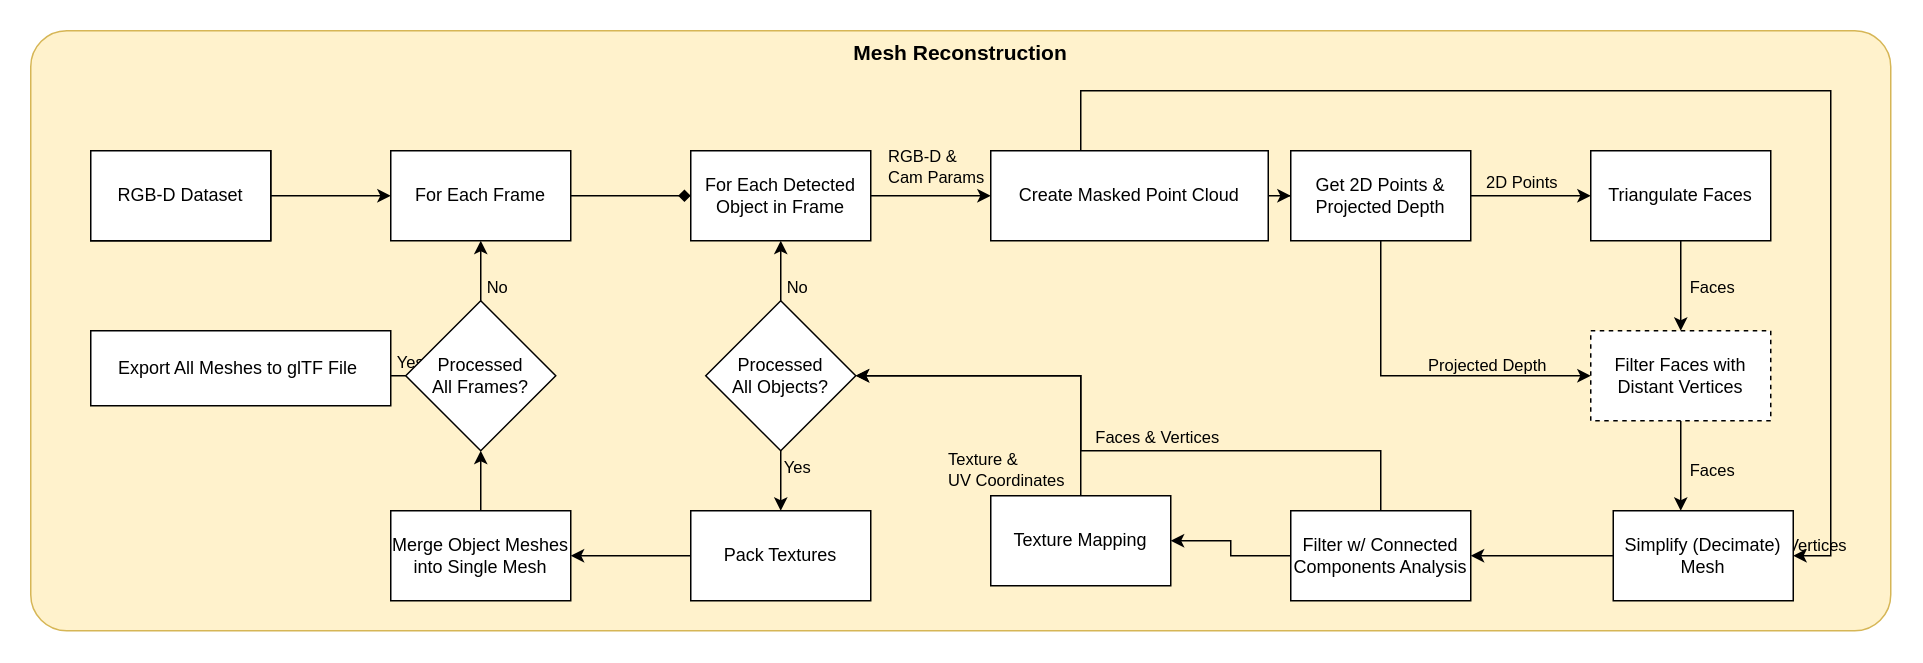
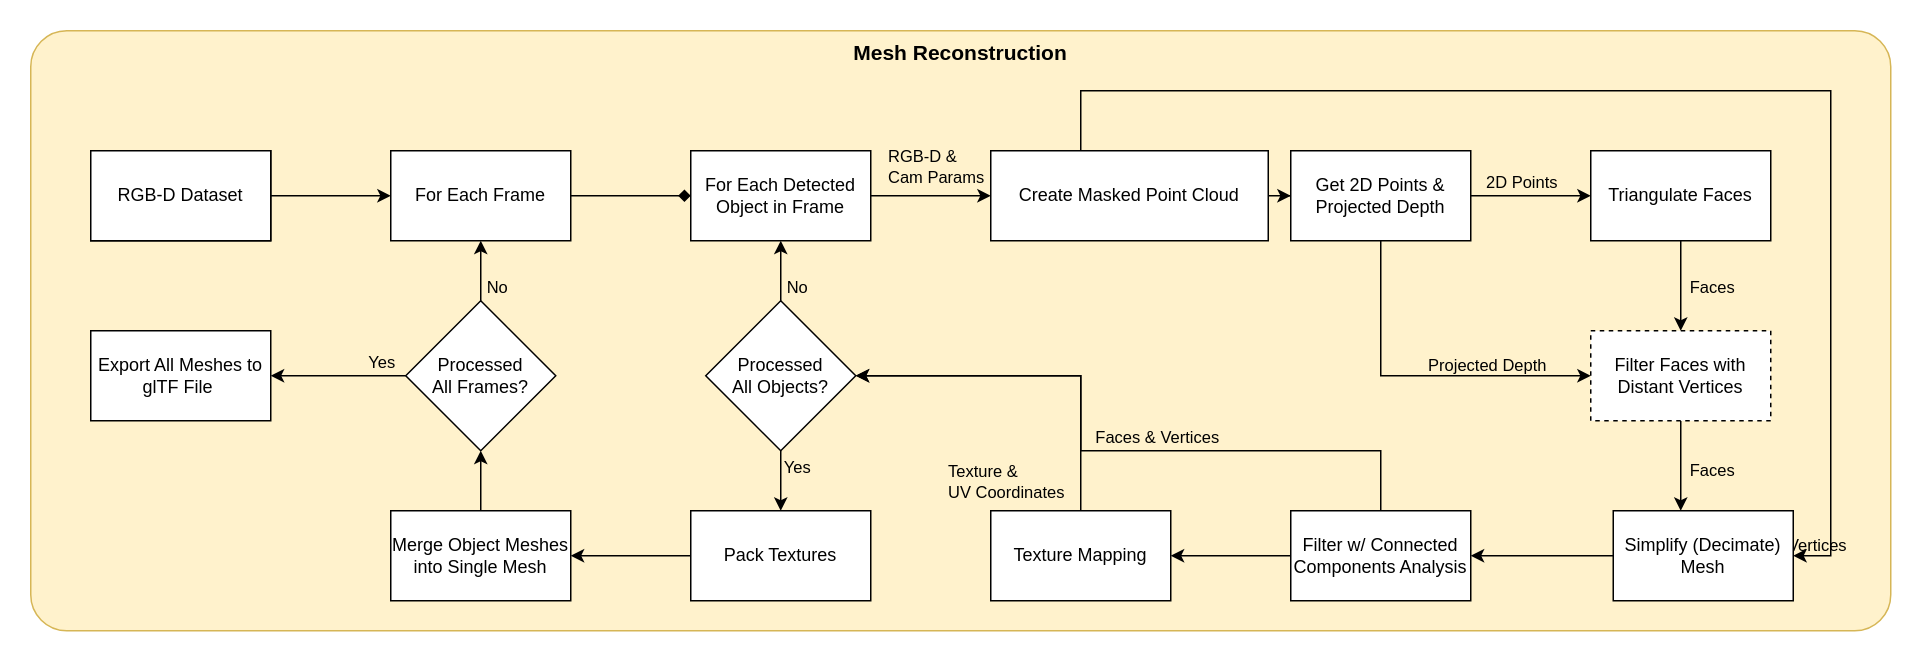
(241, 368) -> (181, 376)
(1081, 541) -> (1081, 556)
